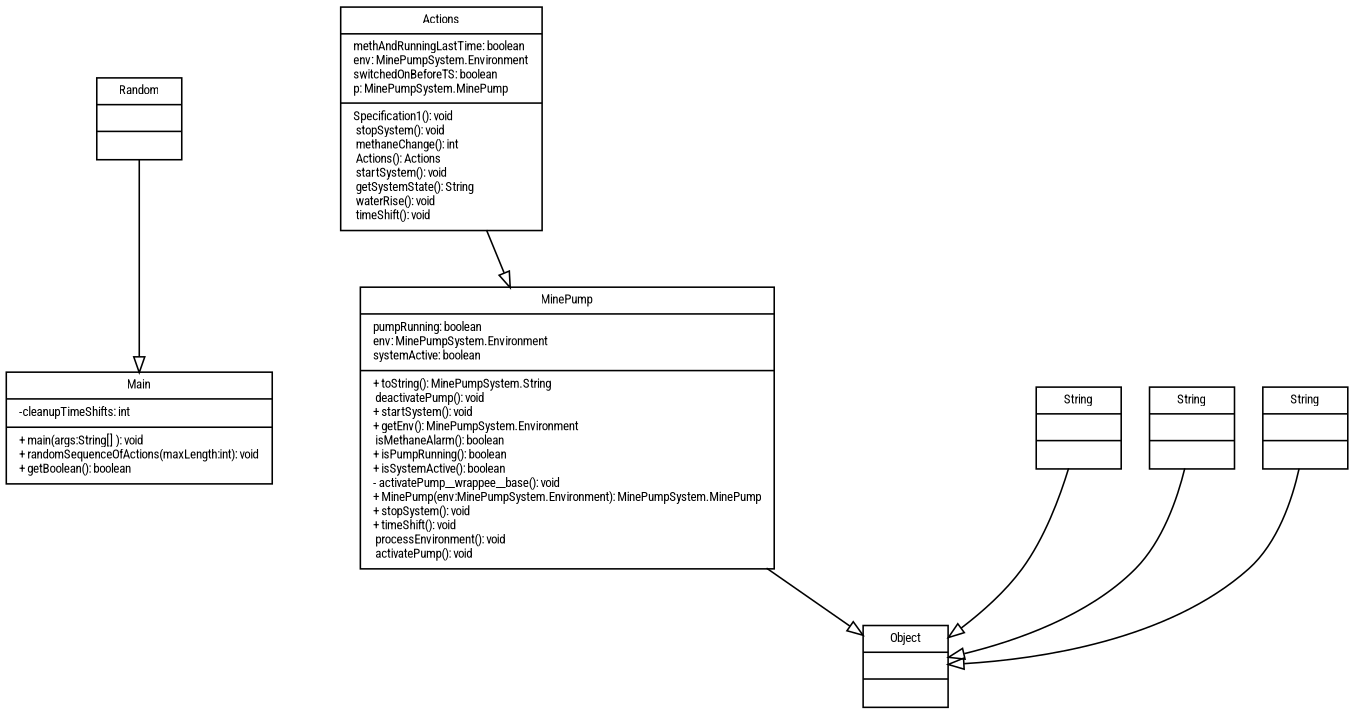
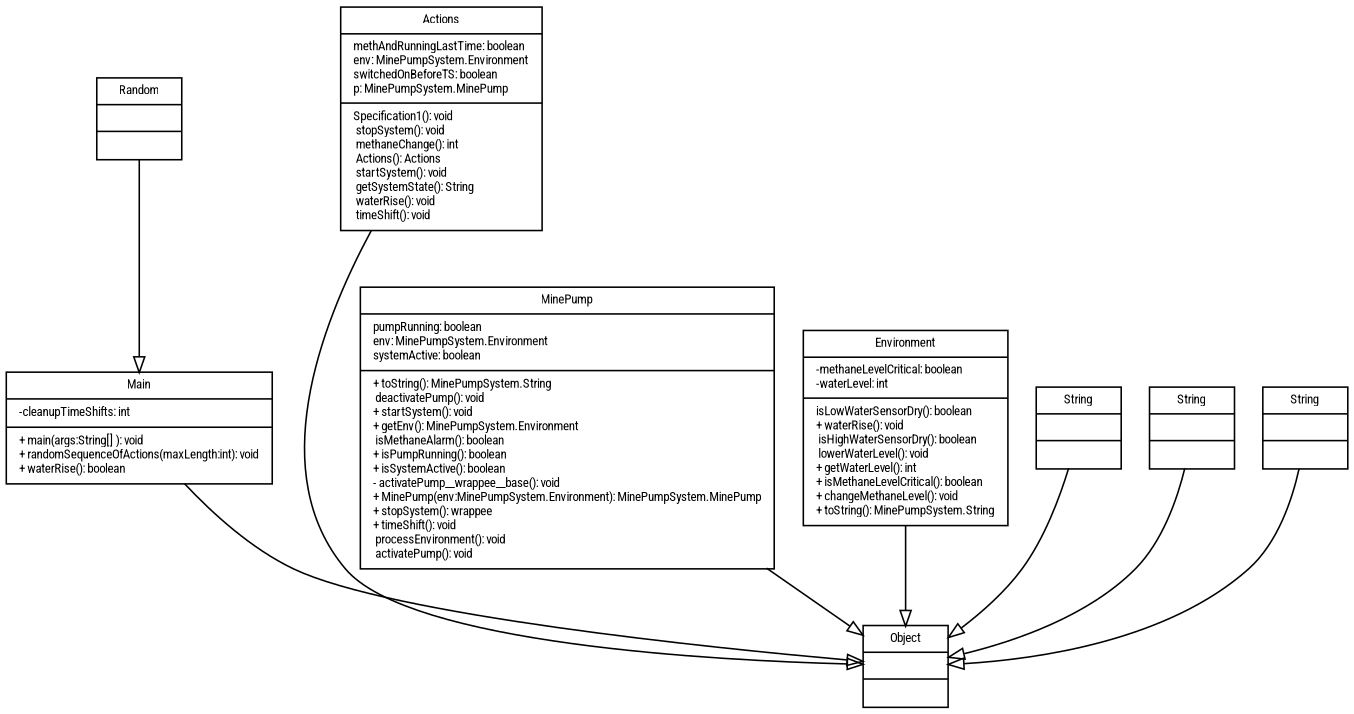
(495, 251) -> (455, 621)
none -> (906, 428)
(76, 469) -> (72, 469)
(422, 511) -> (433, 511)
none -> (499, 618)
